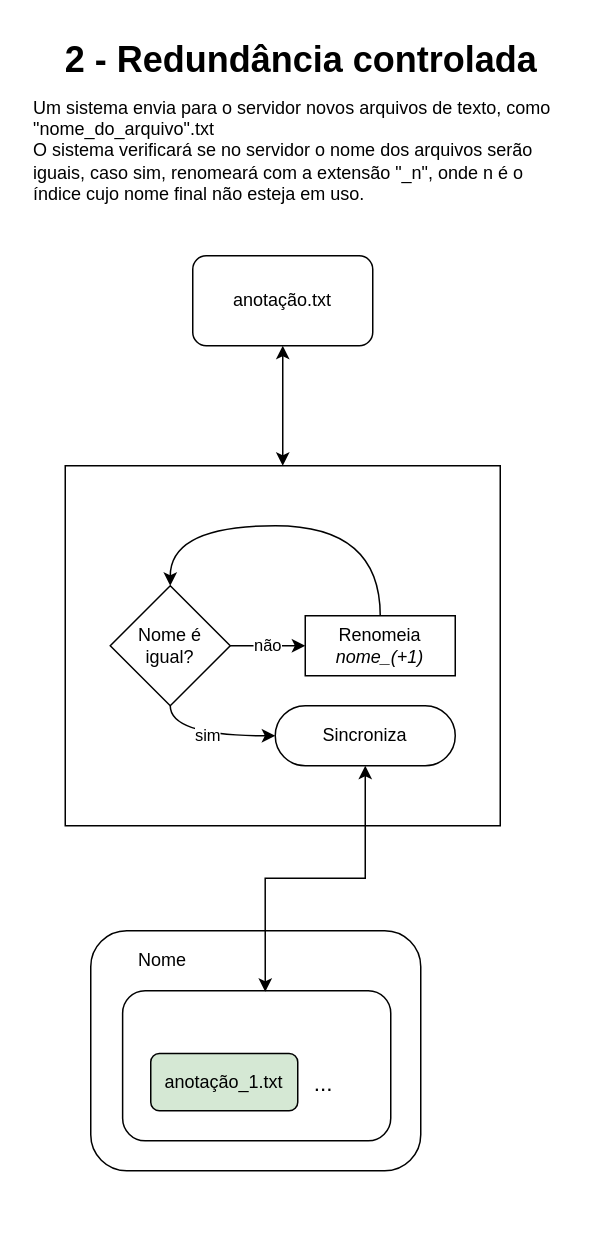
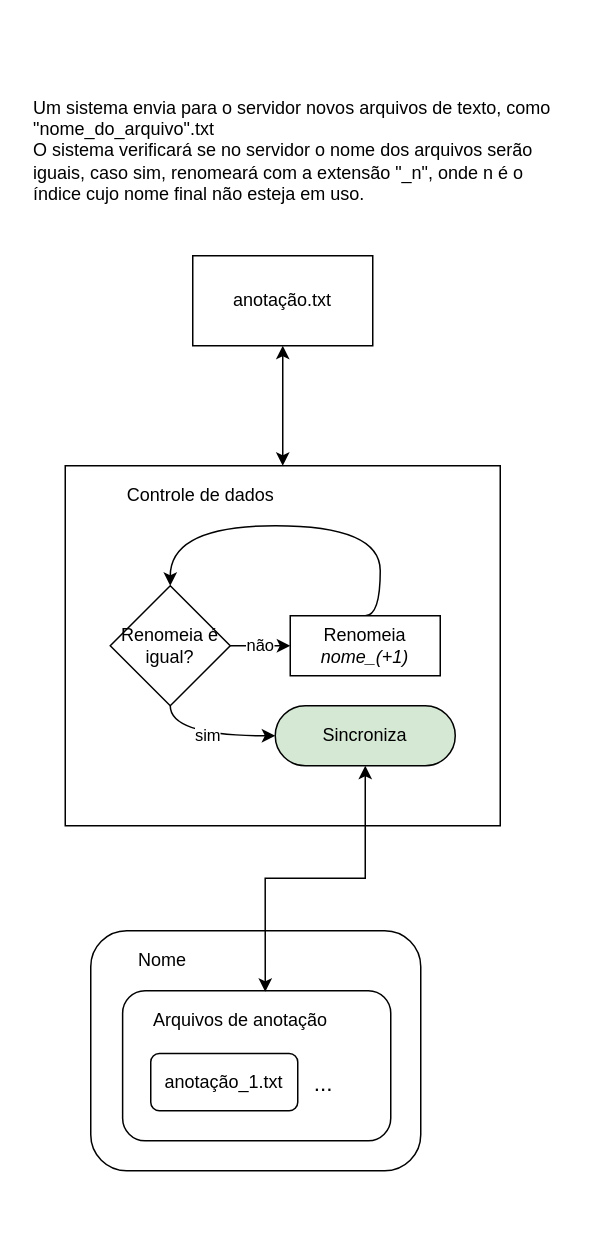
(301, 61) -> none
(283, 301) -> (283, 301)
none -> (201, 496)
(170, 646) -> (170, 646)
(380, 646) -> (365, 646)
(365, 736) -> (365, 736)
none -> (257, 1021)
(224, 1082) -> (224, 1082)
